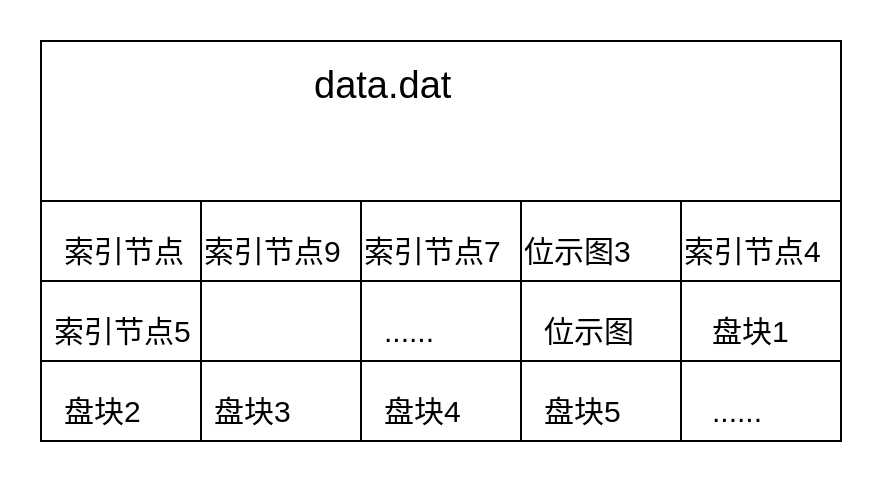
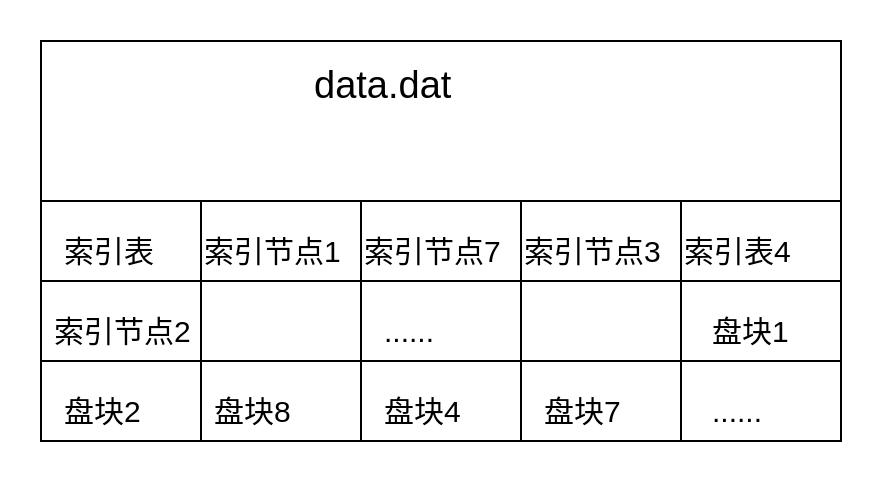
(113, 249) -> (101, 249)
(260, 249) -> (260, 249)
(568, 249) -> (580, 249)
(740, 249) -> (728, 249)
(110, 329) -> (110, 329)
(611, 331) -> none
(246, 409) -> (246, 409)
(576, 409) -> (576, 409)
